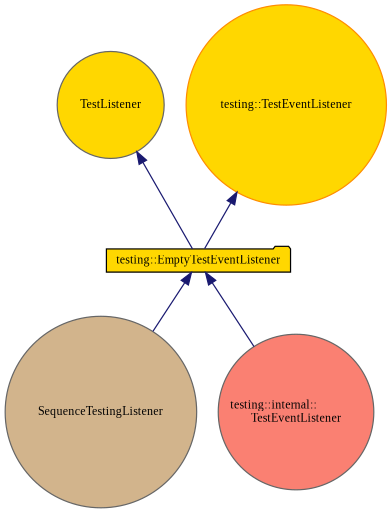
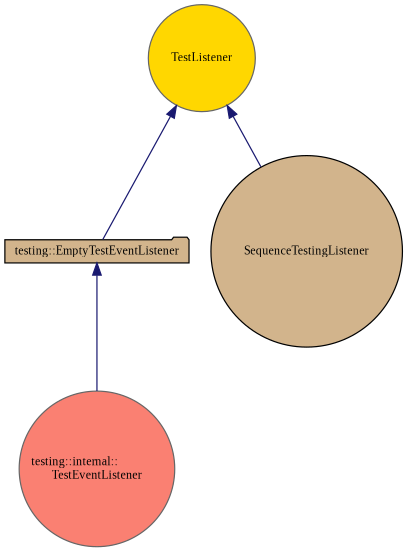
(286, 105) -> none
(198, 261) -> (97, 251)
(169, 307) -> (247, 141)
(101, 412) -> (307, 251)
